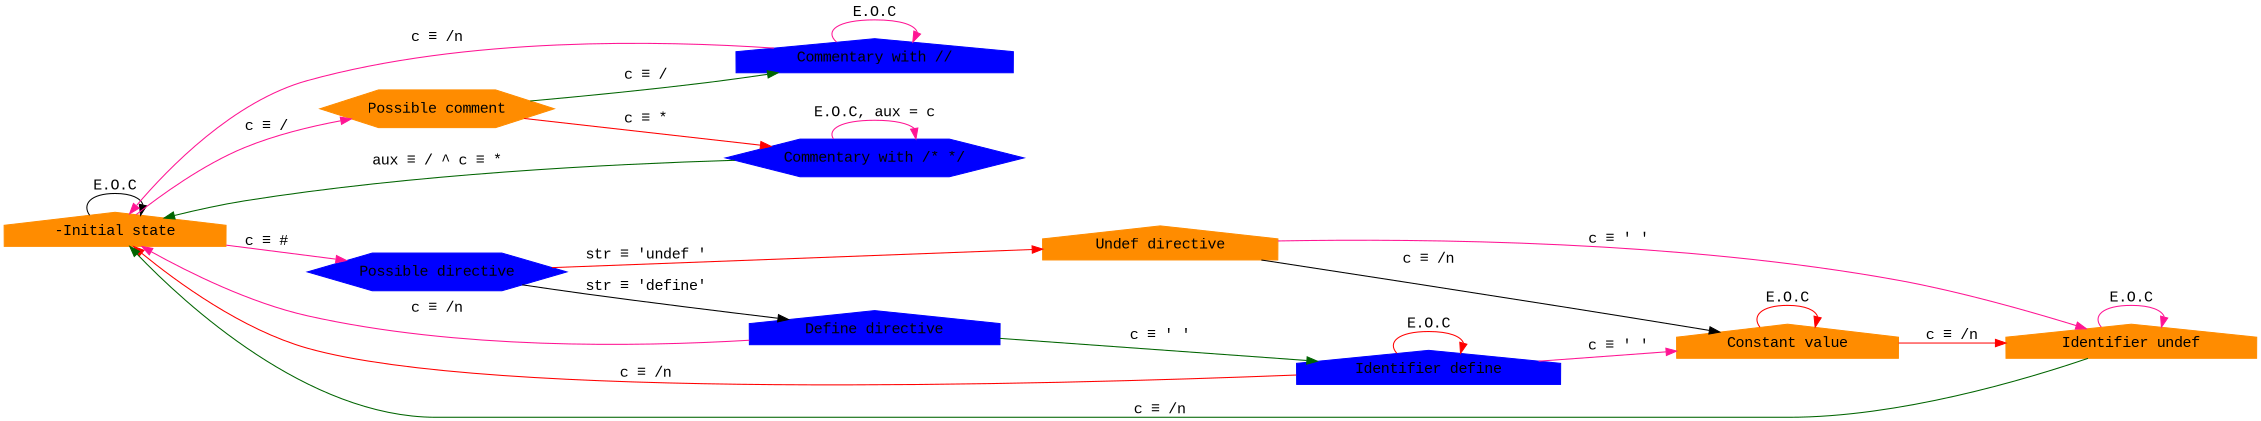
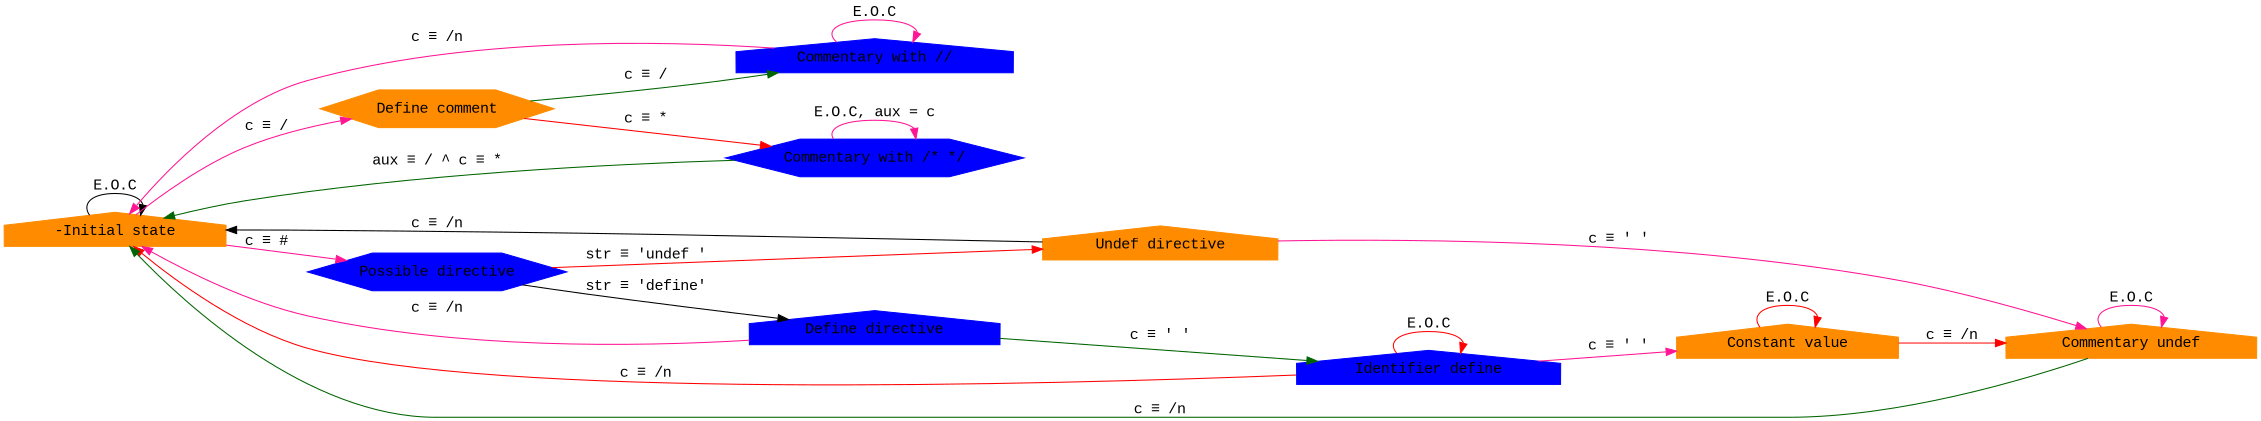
(437, 109) -> (437, 109)
(1485, 295) -> (640, 234)
(2131, 343) -> (2131, 343)
